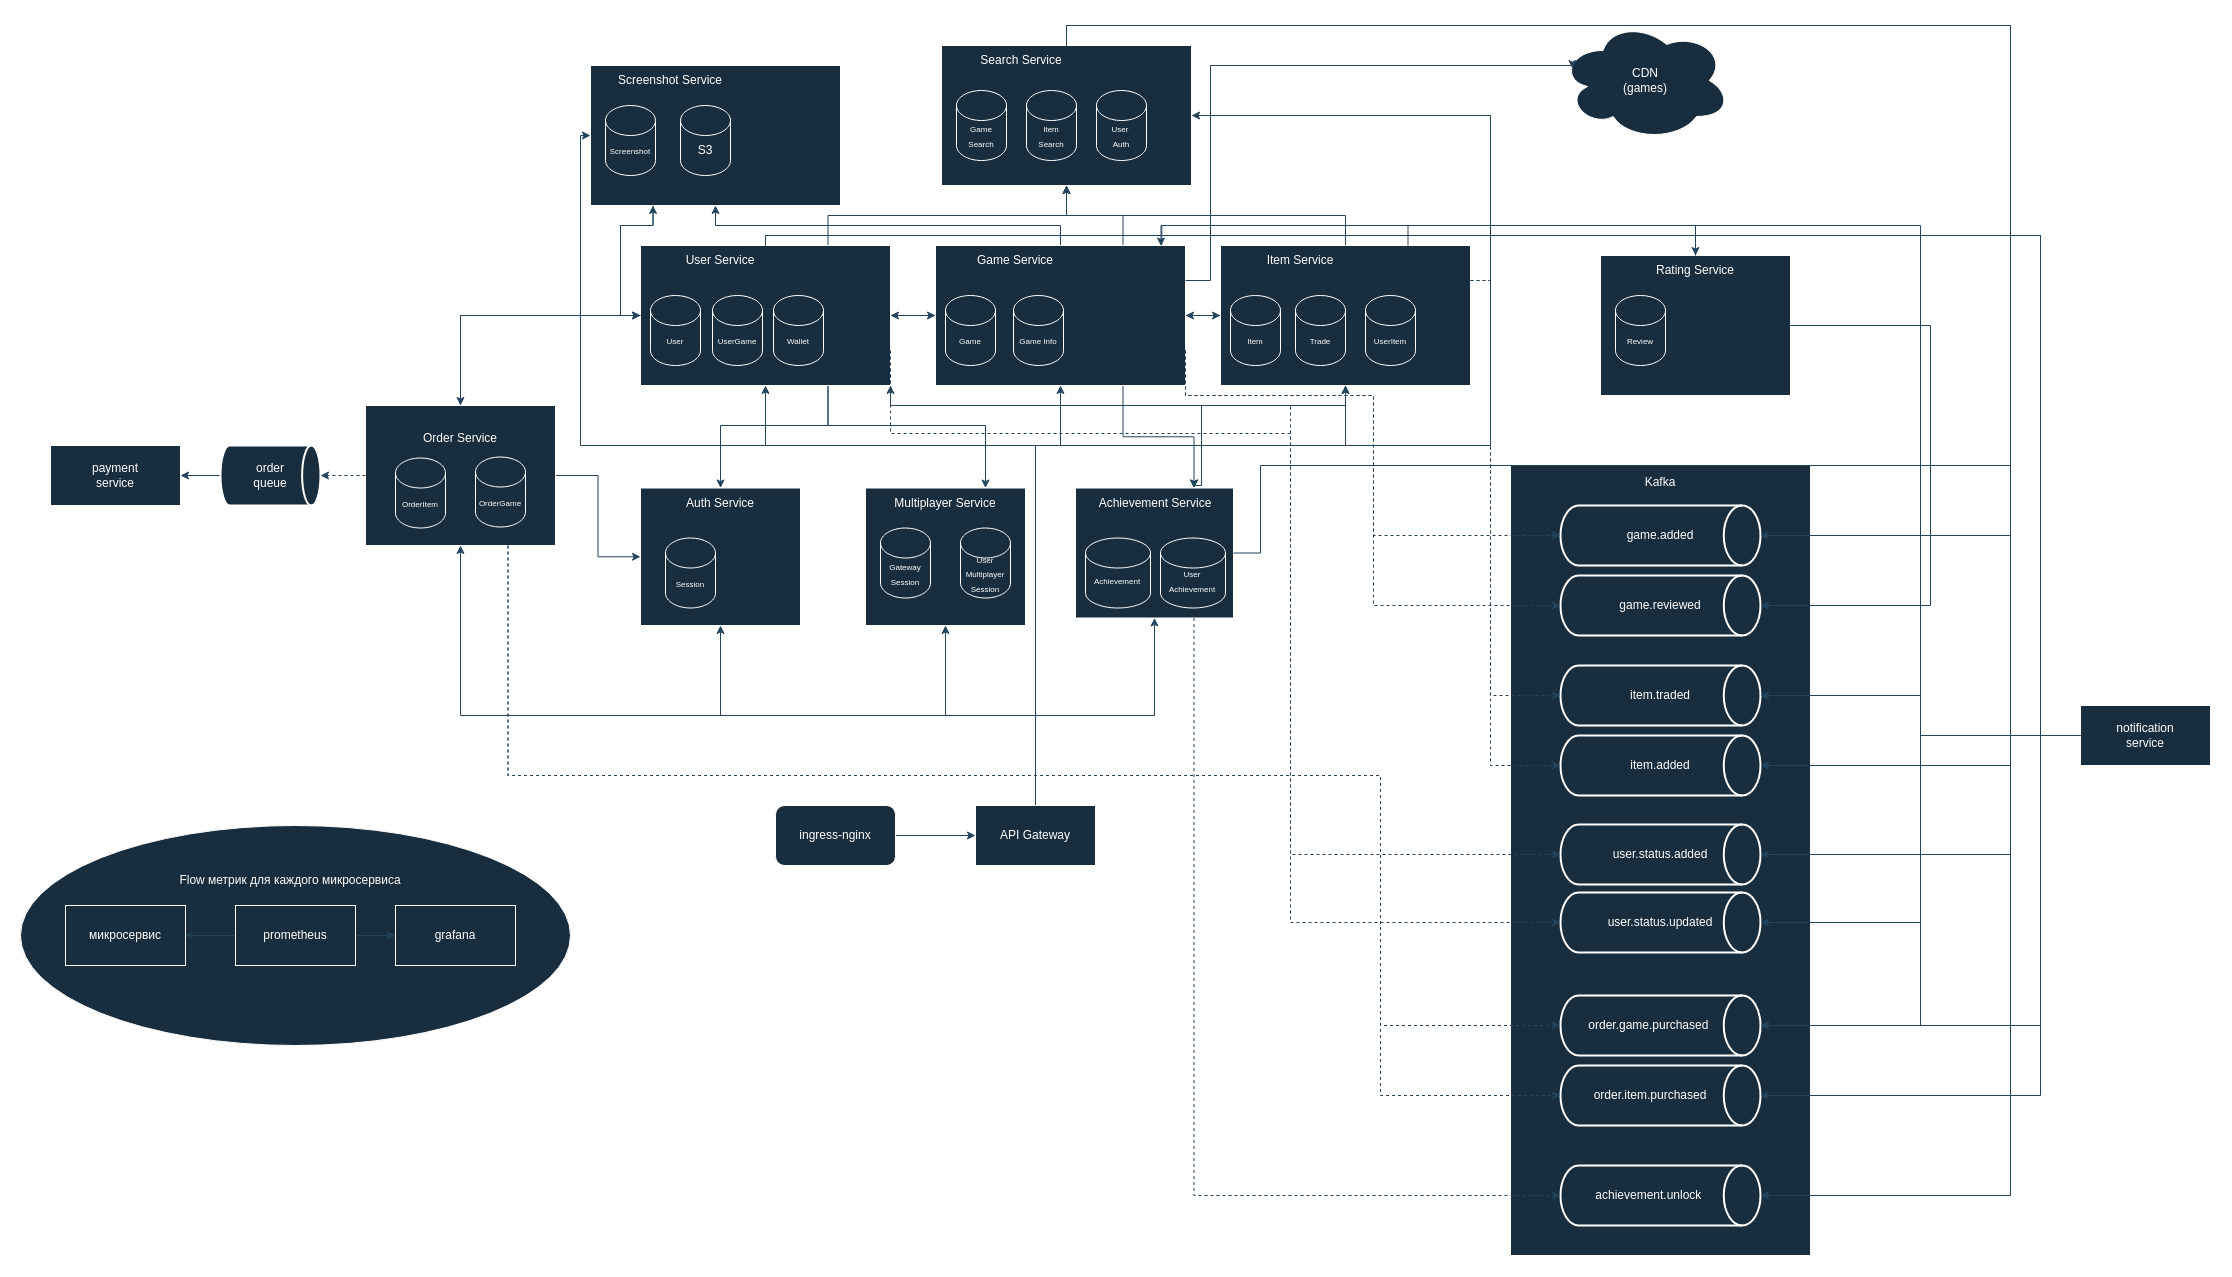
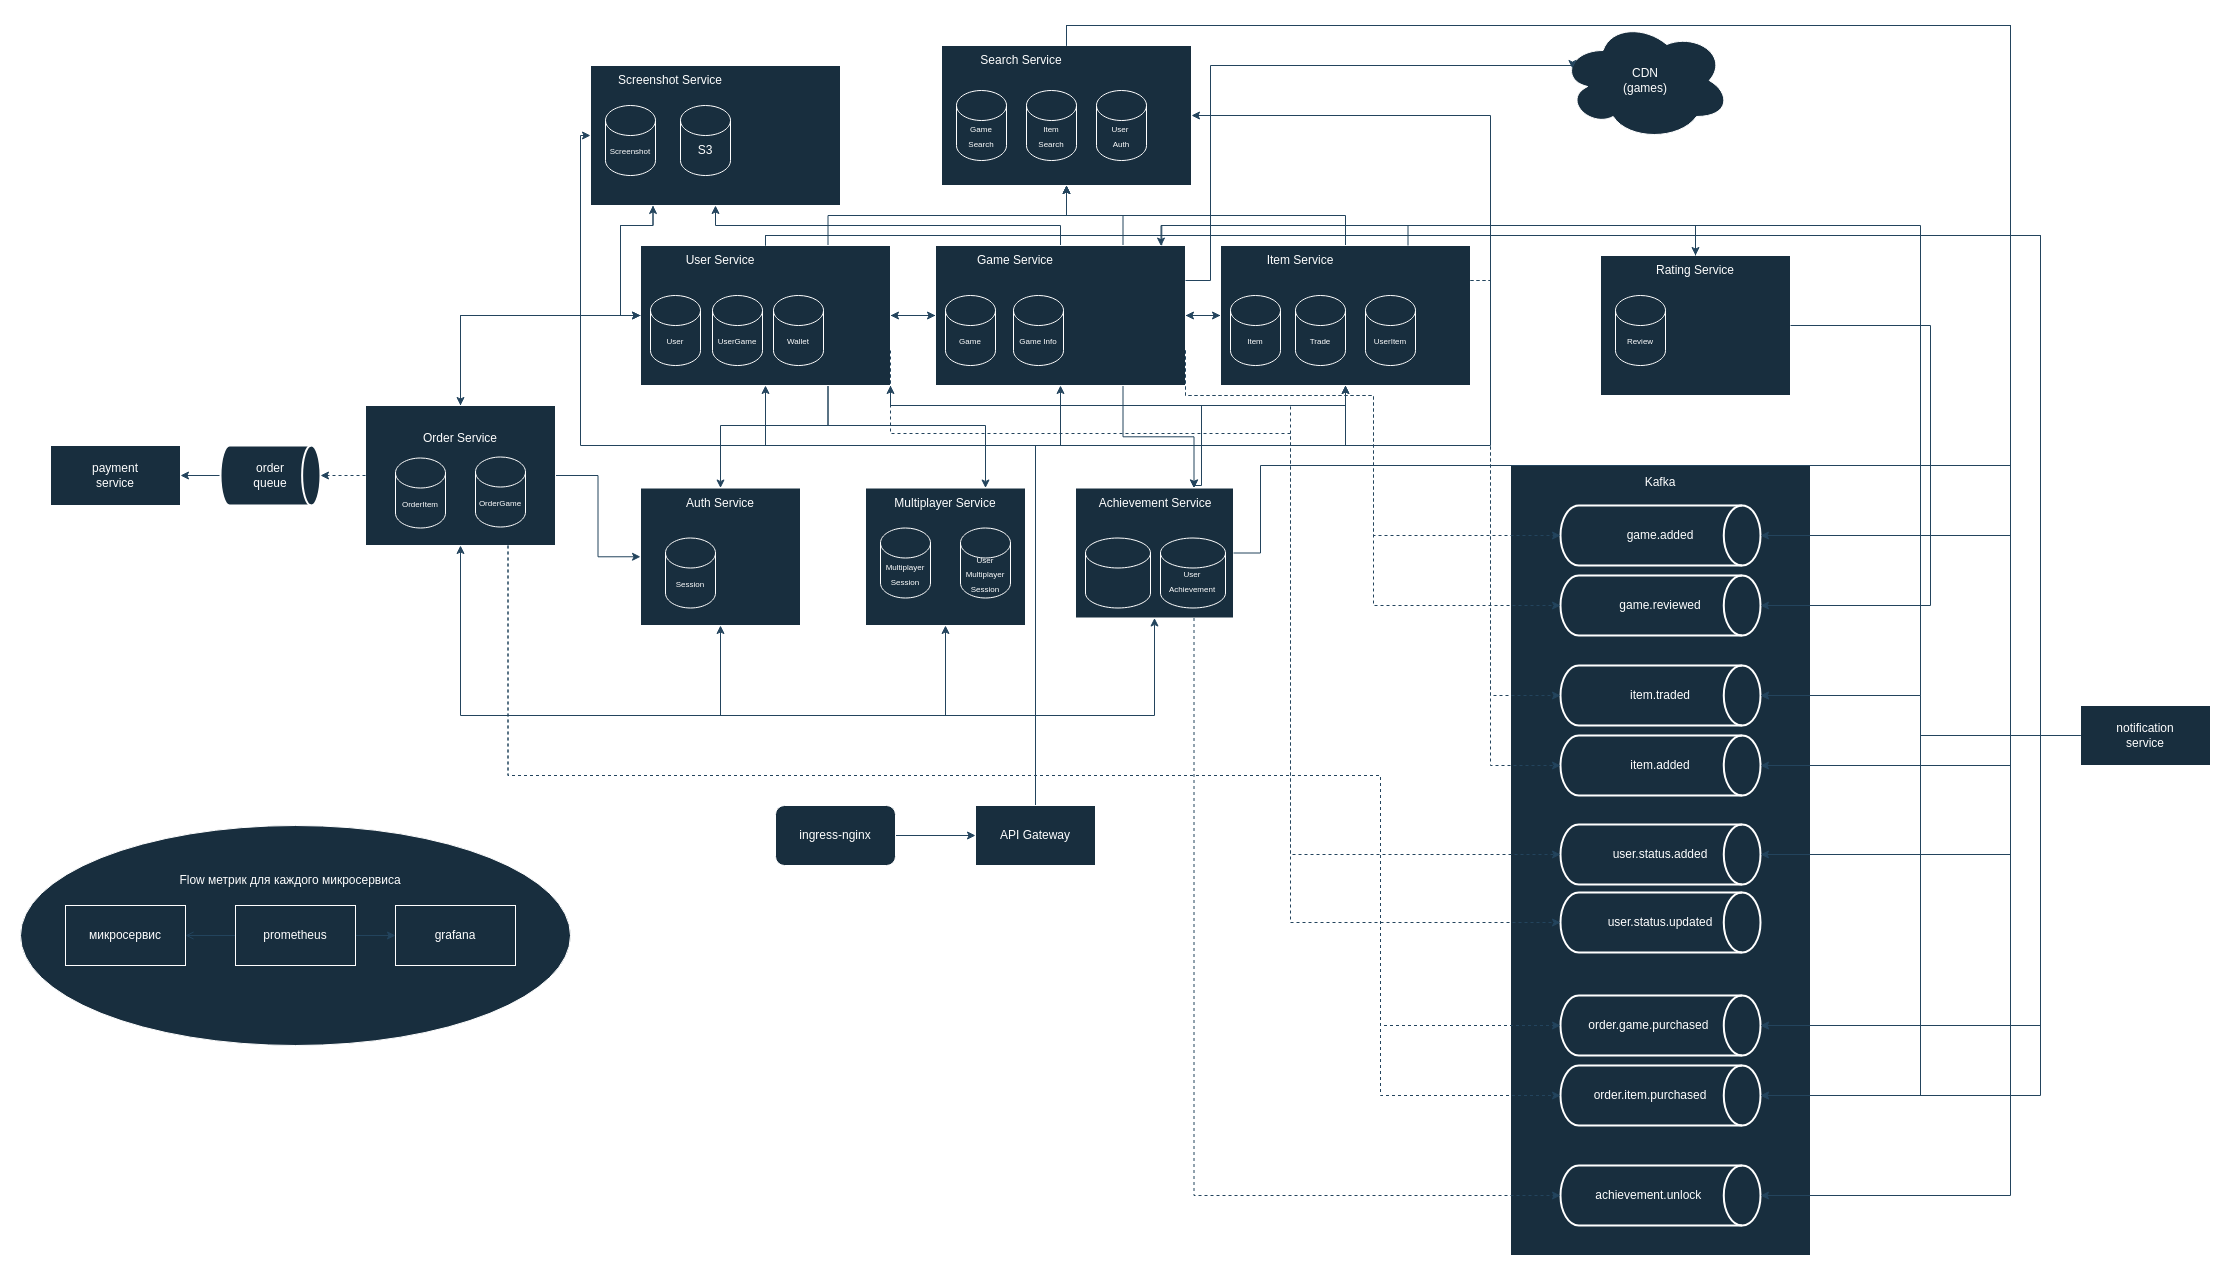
(906, 574) -> (906, 574)
(1118, 581) -> none
(1863, 923) -> none
none -> (1921, 1060)
